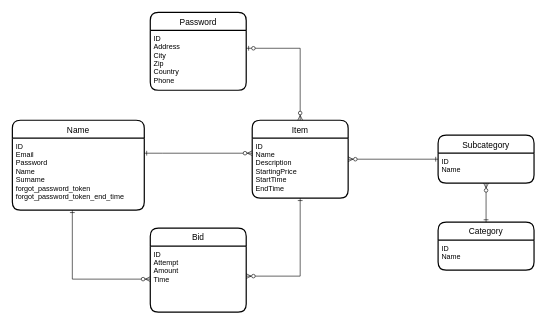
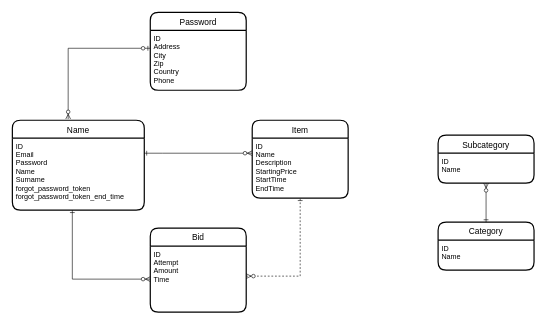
none -> (73, 48)
(300, 58) -> none
(393, 159) -> none
(300, 264) -> (300, 264)
